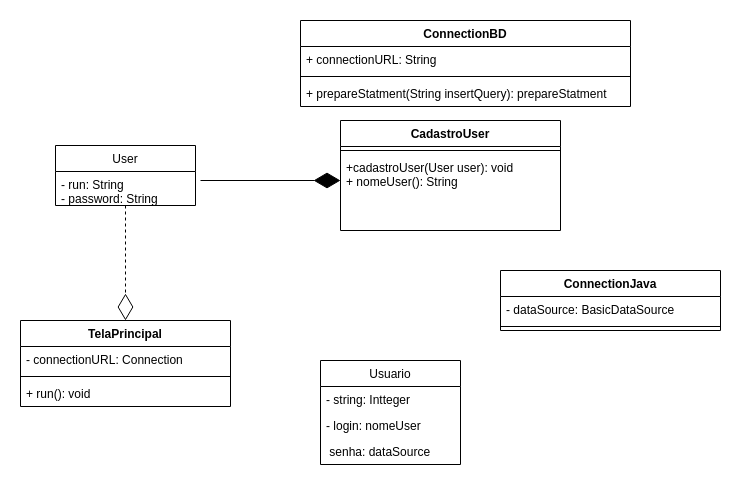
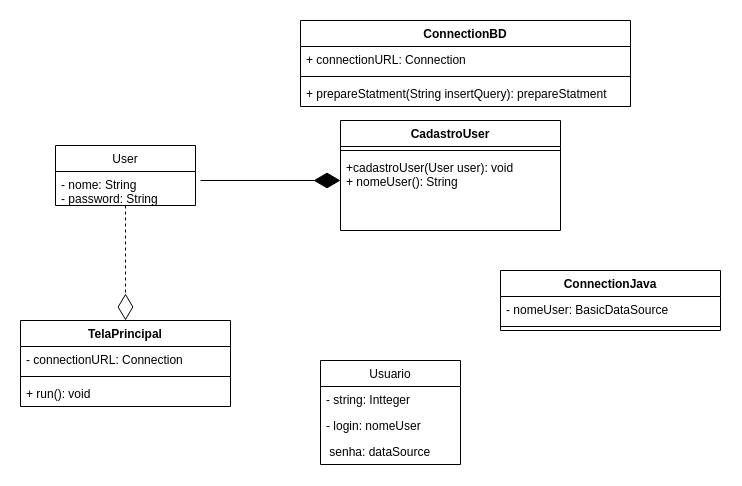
(375, 60) -> (389, 60)
(98, 185) -> (102, 185)
(597, 310) -> (590, 310)
